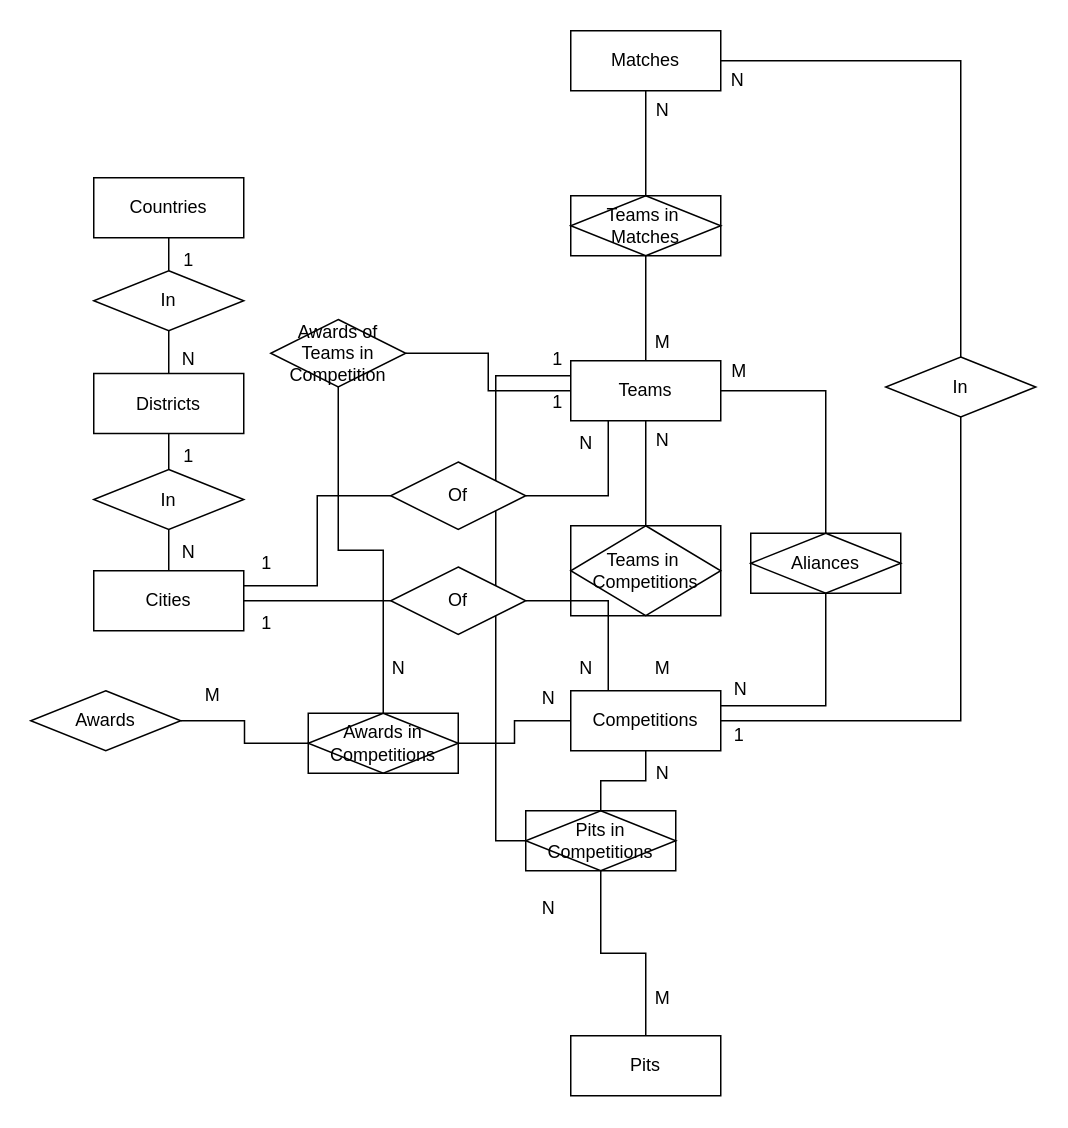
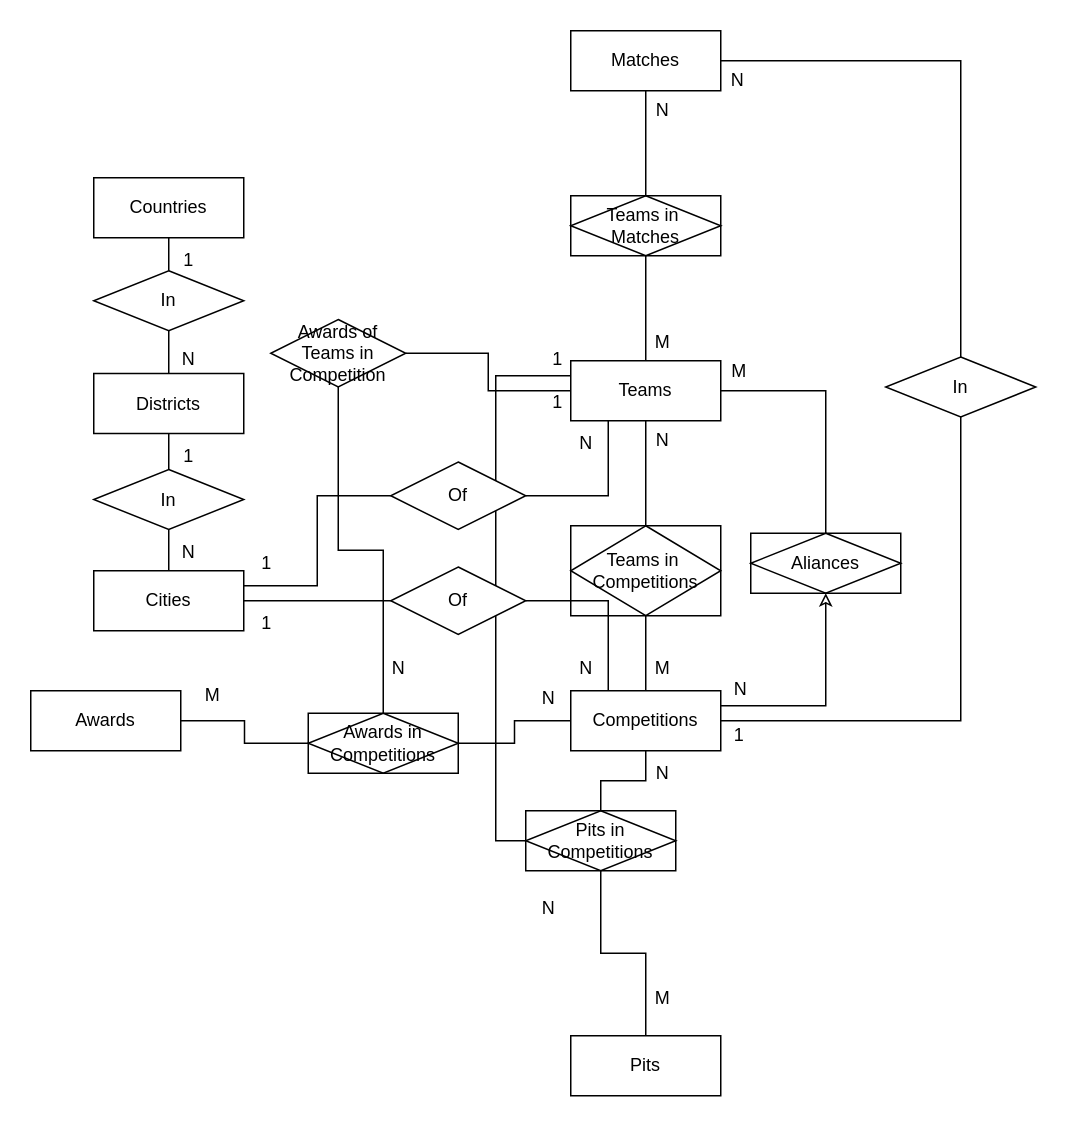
(826, 601) -> (826, 605)
none -> (646, 654)
(106, 721) -> (106, 721)
